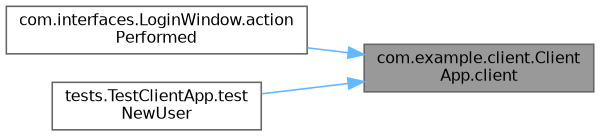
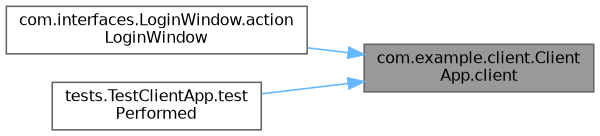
(157, 30) -> (157, 30)
(157, 106) -> (157, 106)
